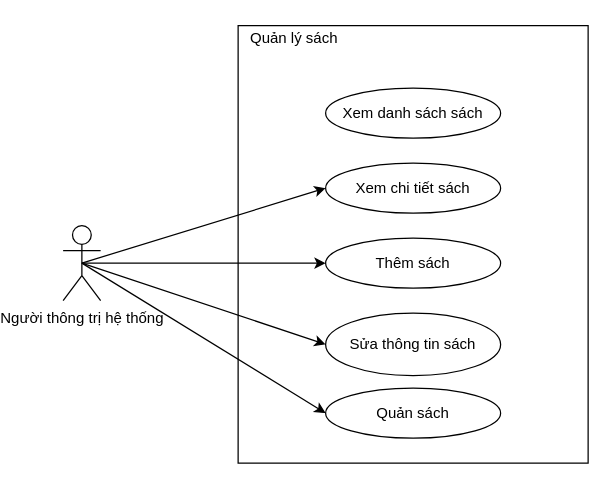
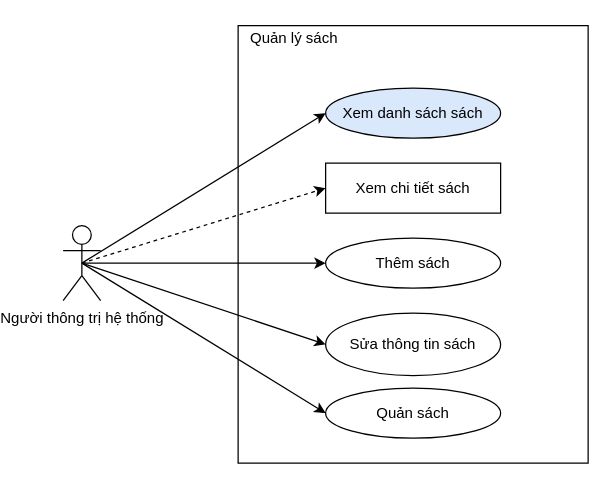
(413, 113) -> (413, 113)
none -> (211, 184)
(413, 188) -> (413, 188)
(208, 224) -> (208, 224)
